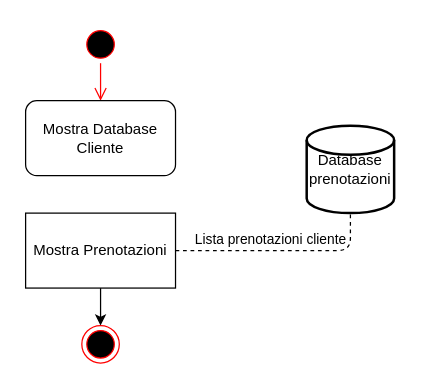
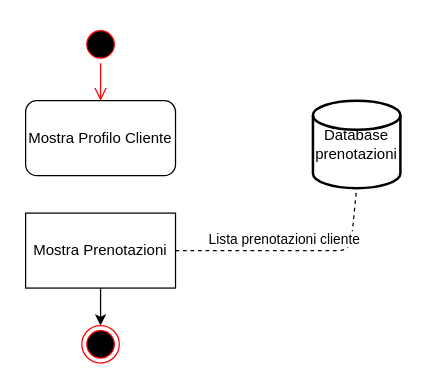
(101, 138) -> (101, 138)
(351, 169) -> (357, 144)
